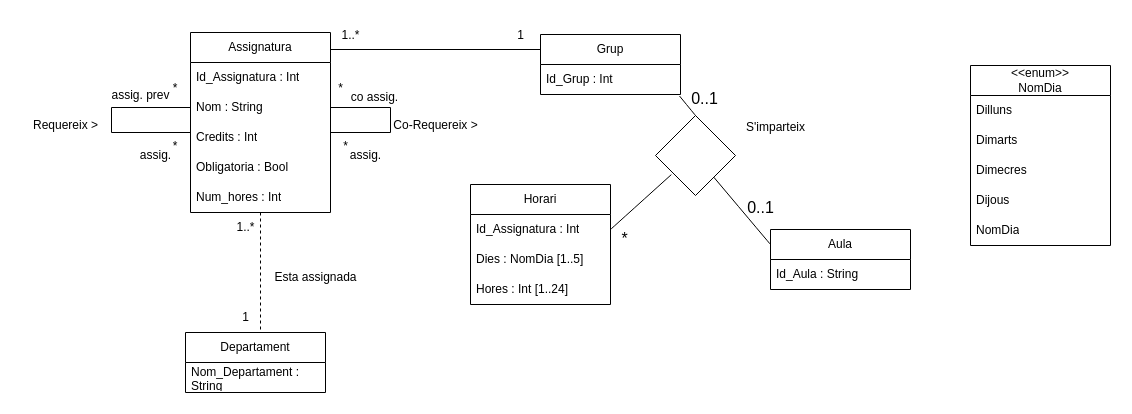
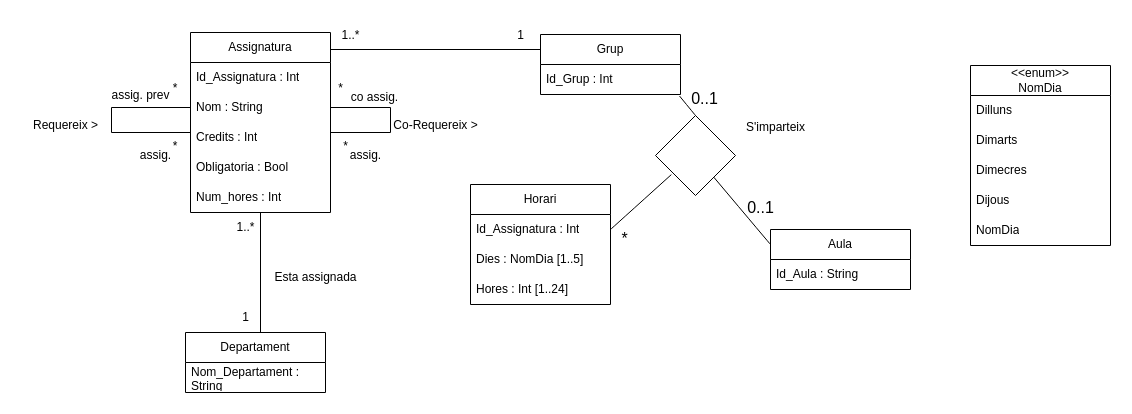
(261, 275) -> (261, 275)
